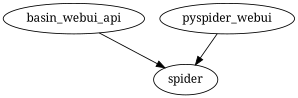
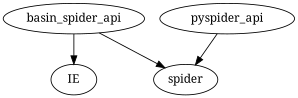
(74, 19) -> (74, 19)
(227, 19) -> (227, 19)
none -> (74, 80)
